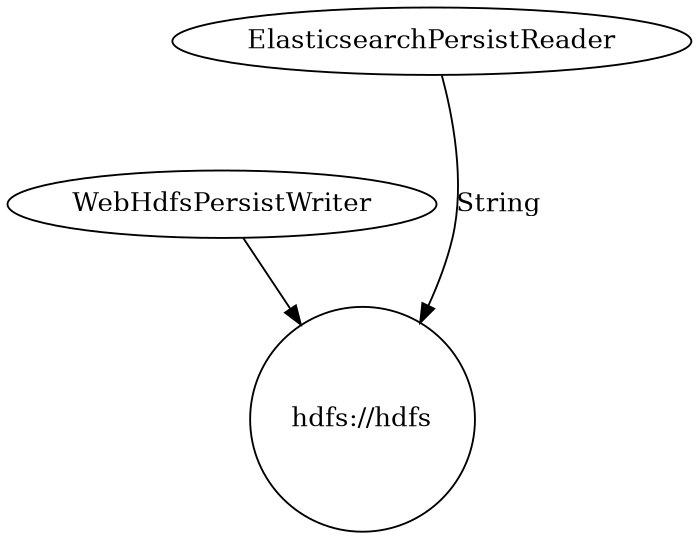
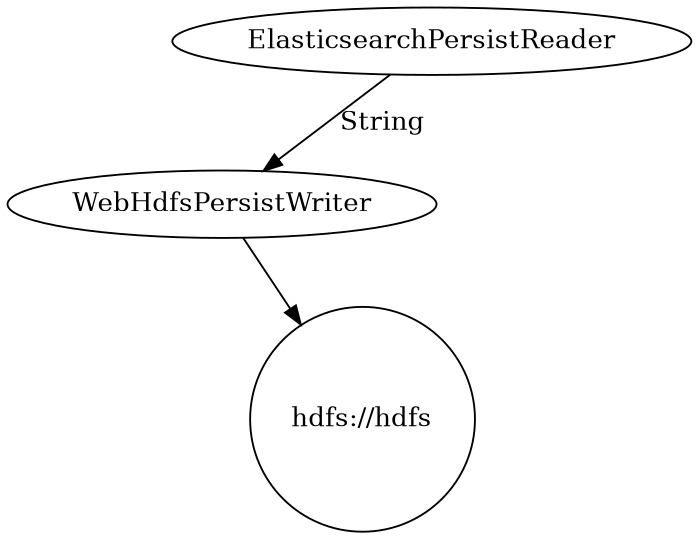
(458, 192) -> (334, 117)
